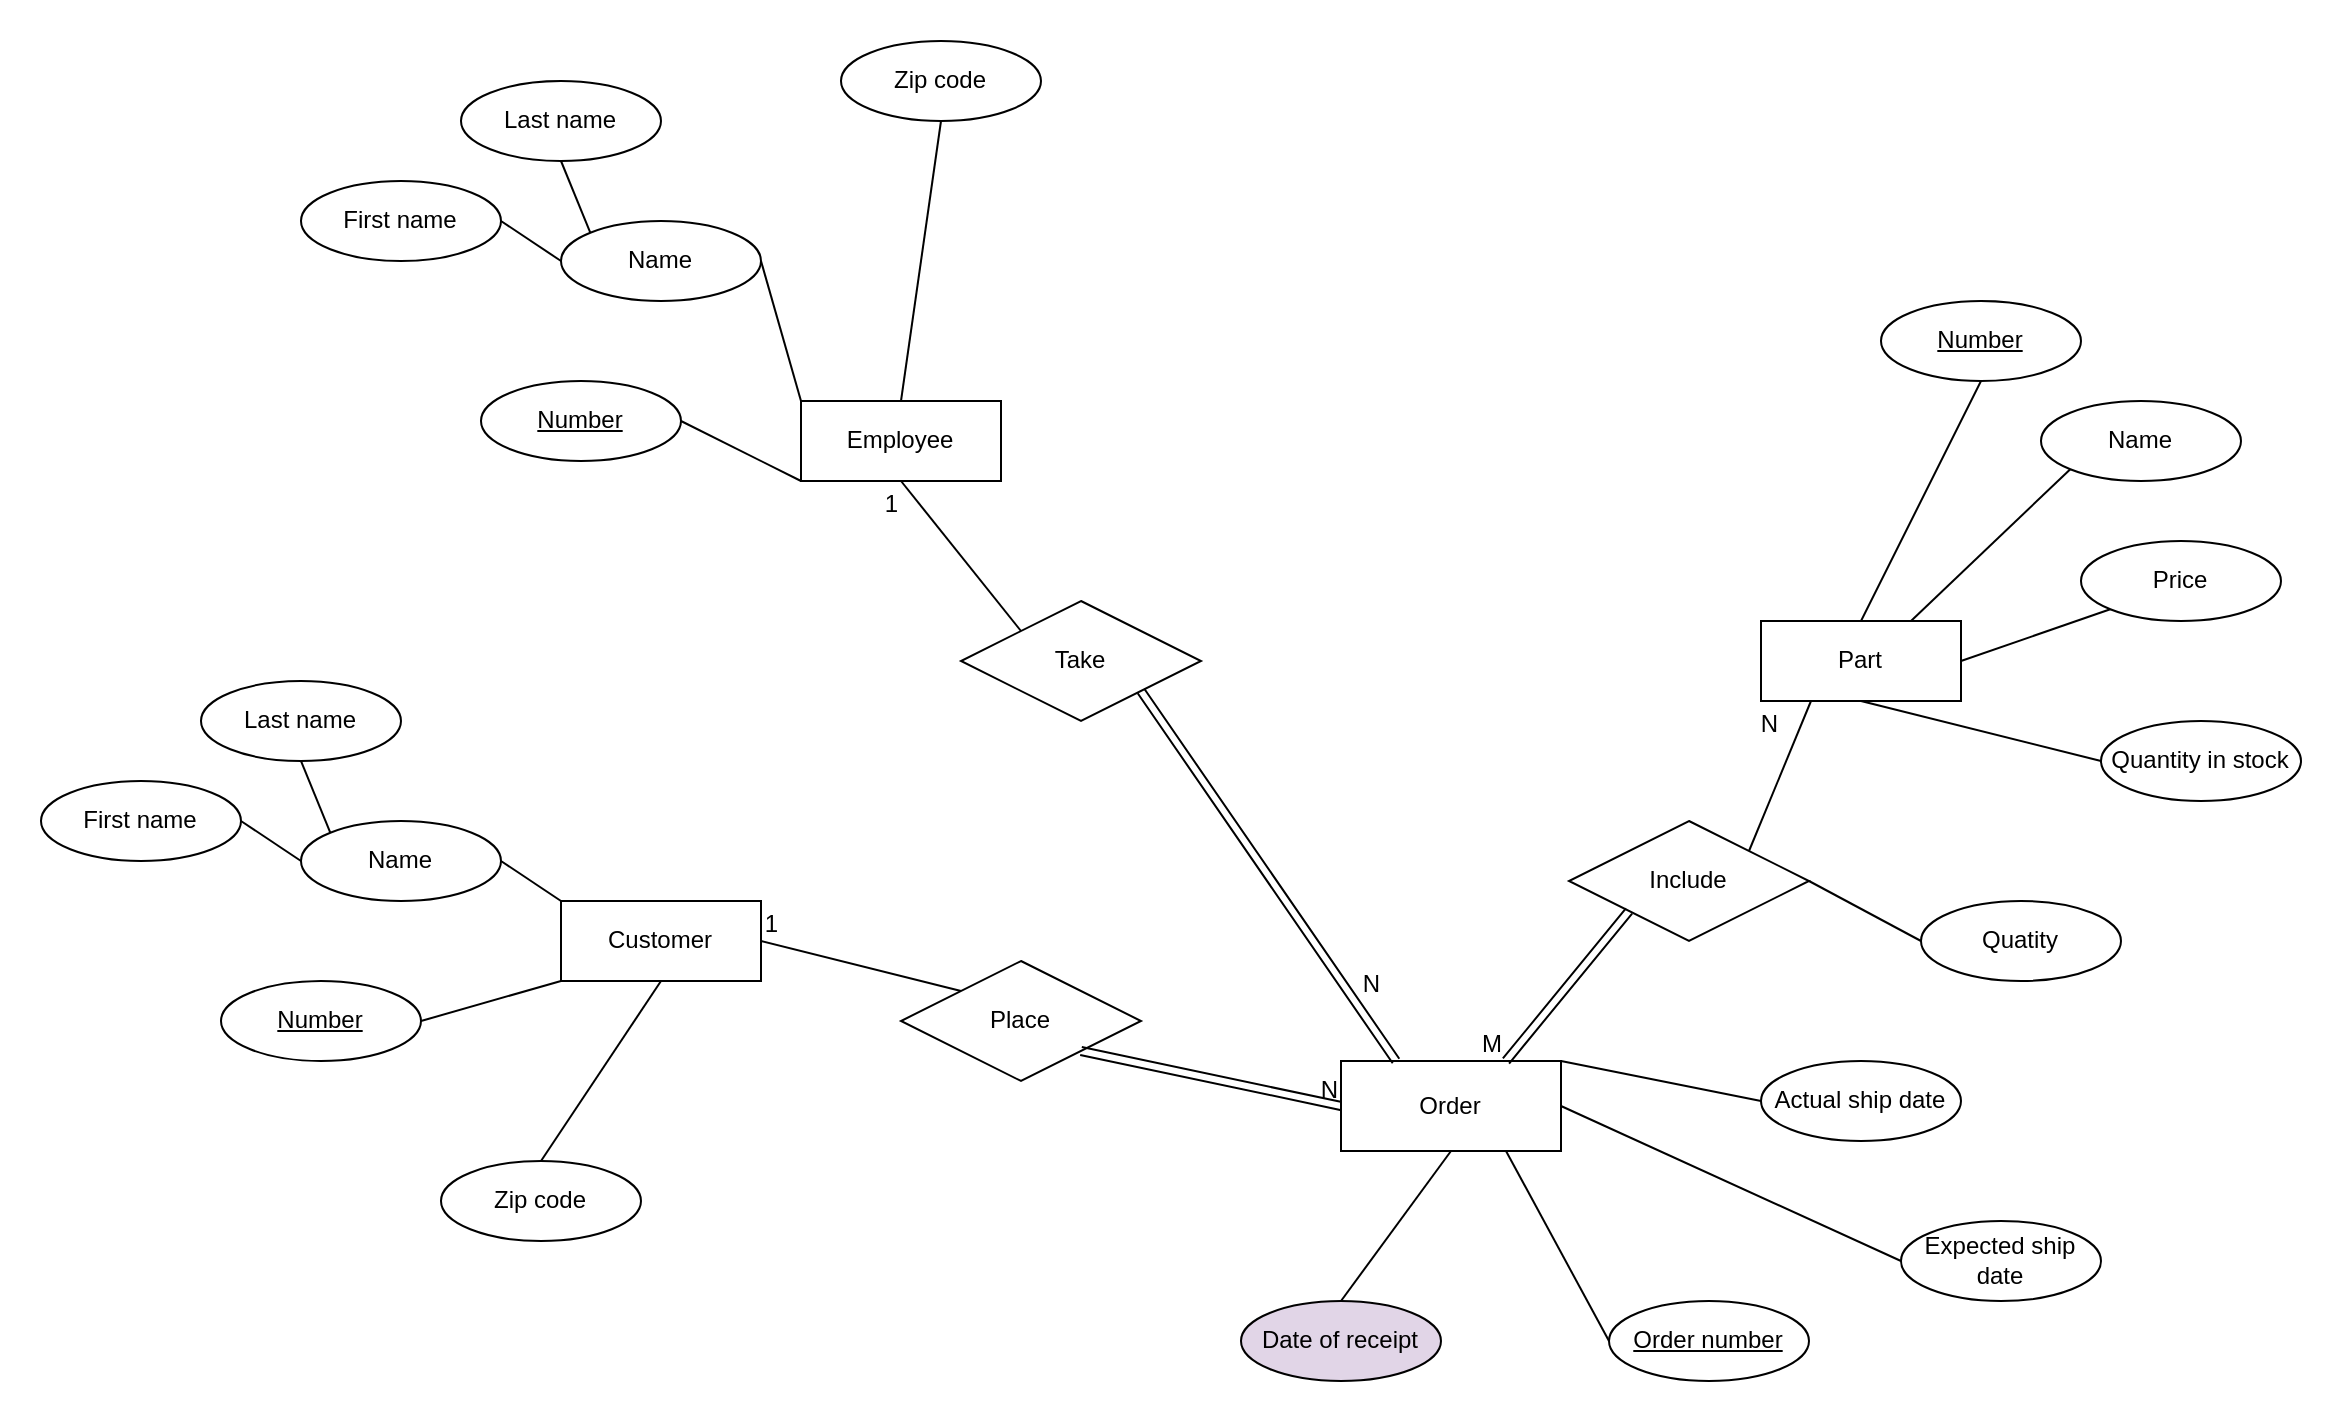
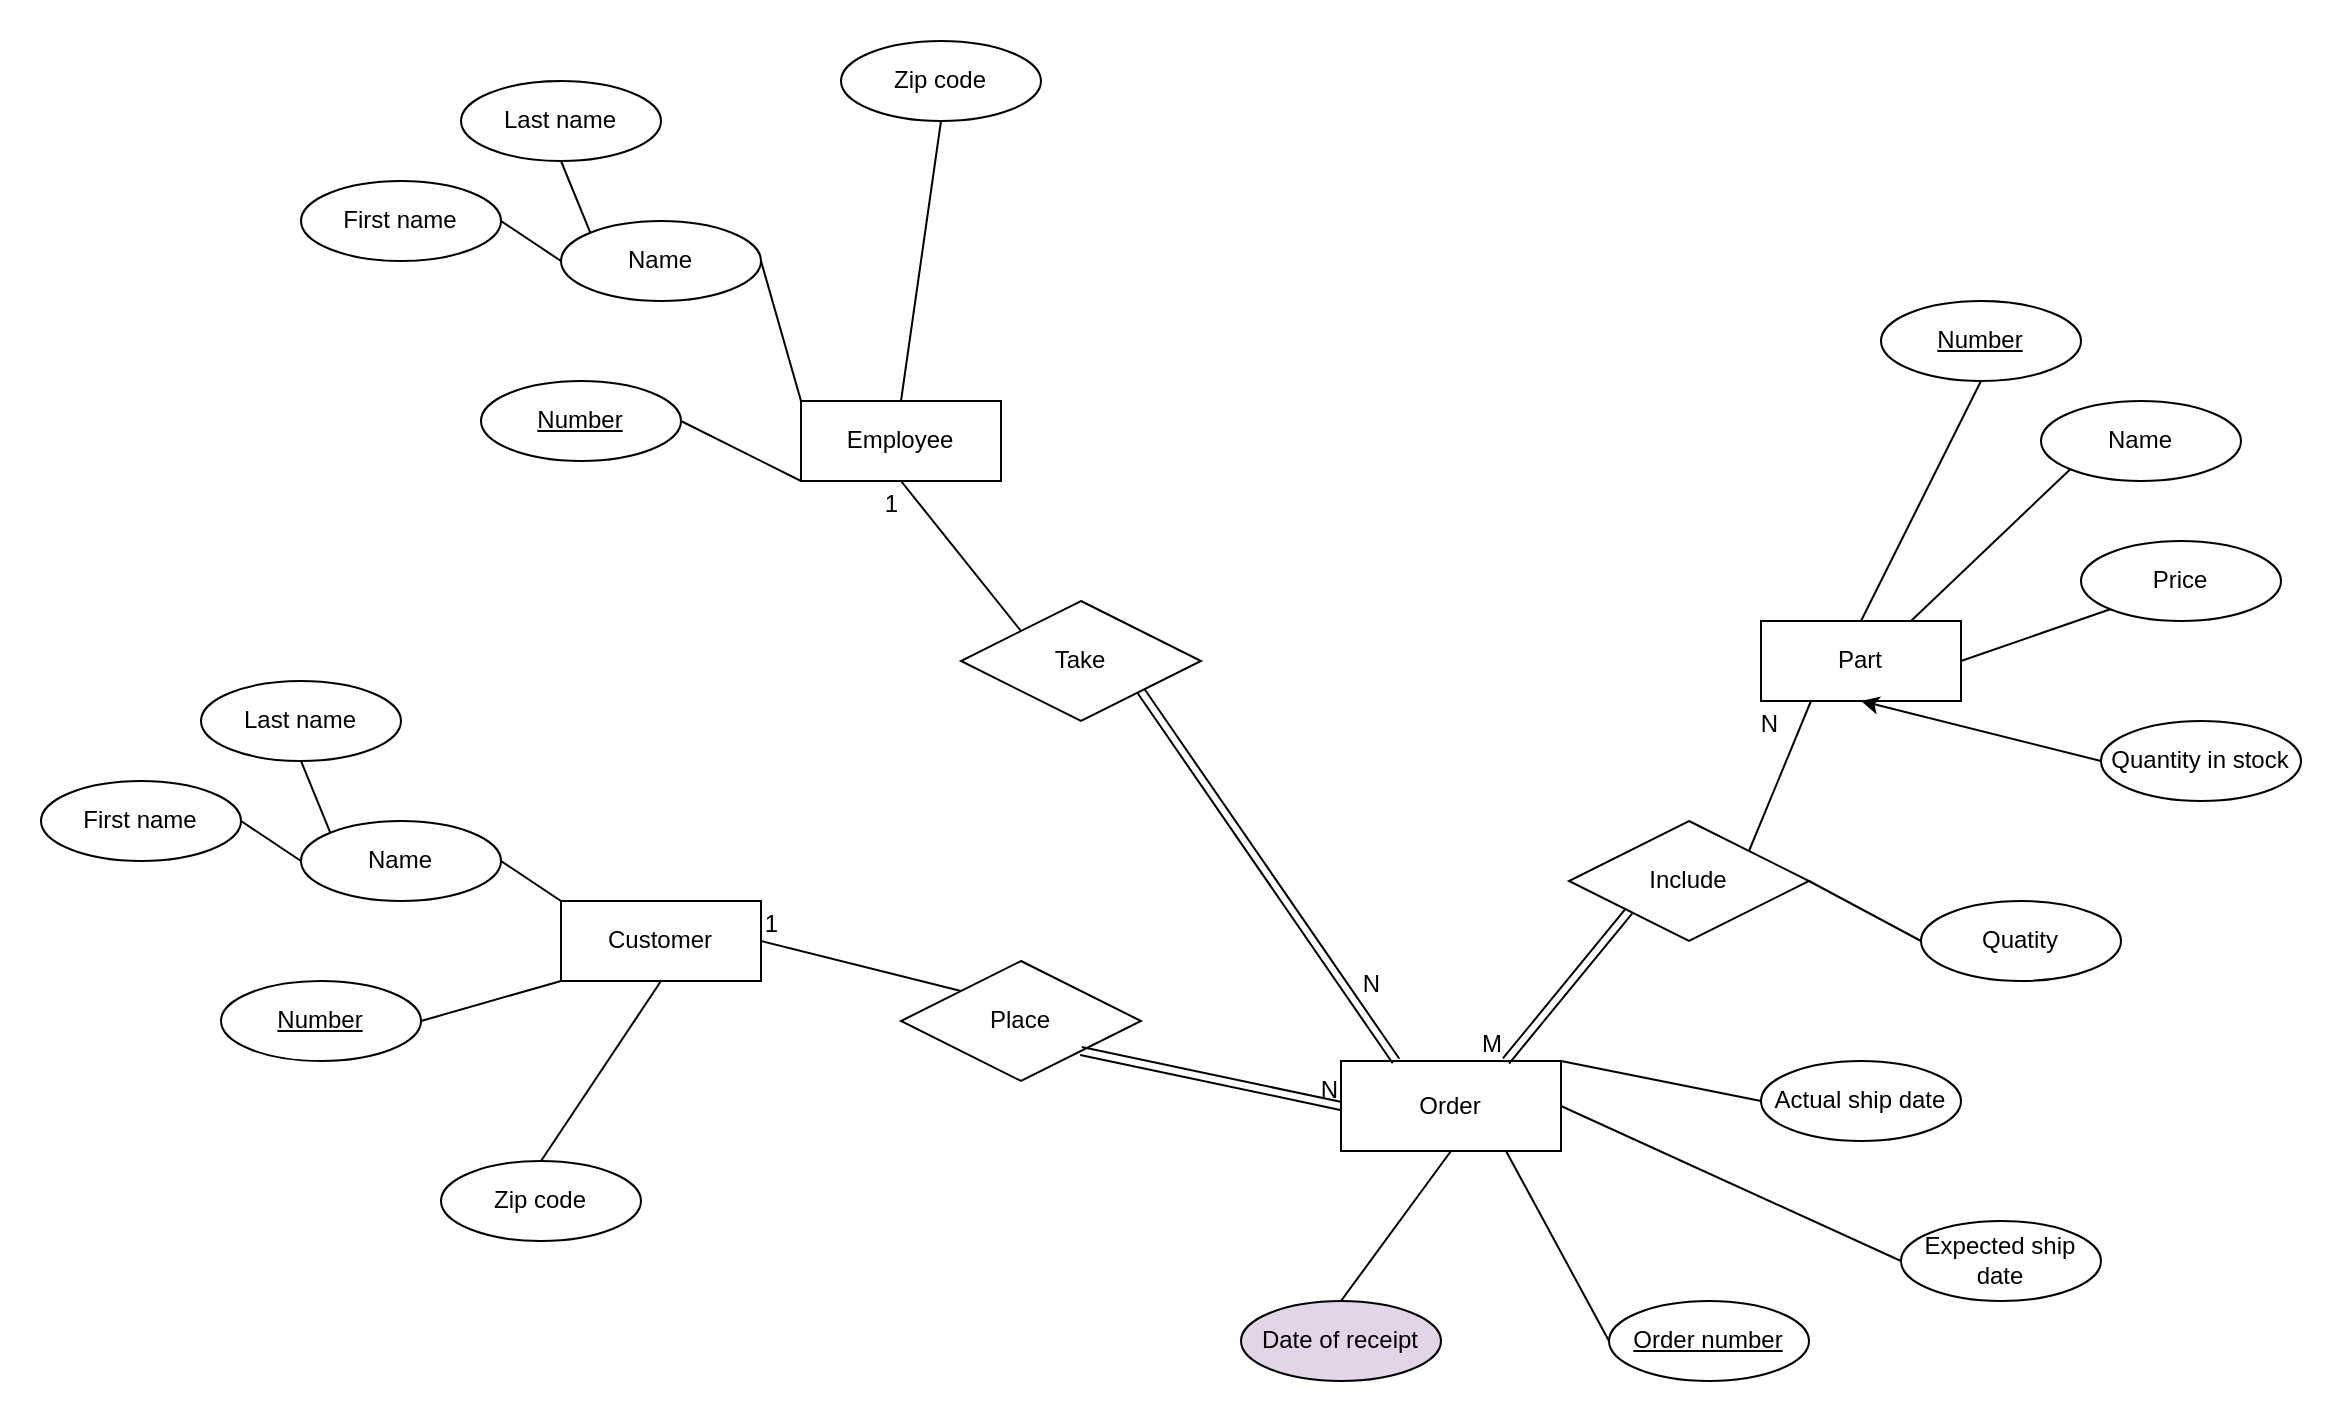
(1869, 703) -> (1875, 705)
